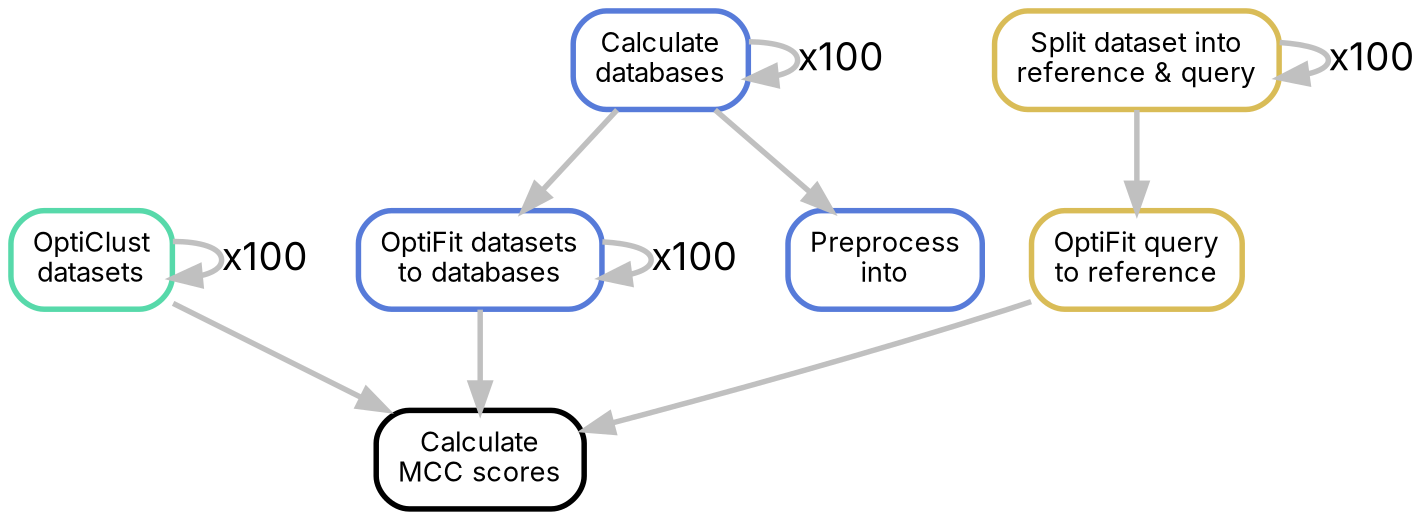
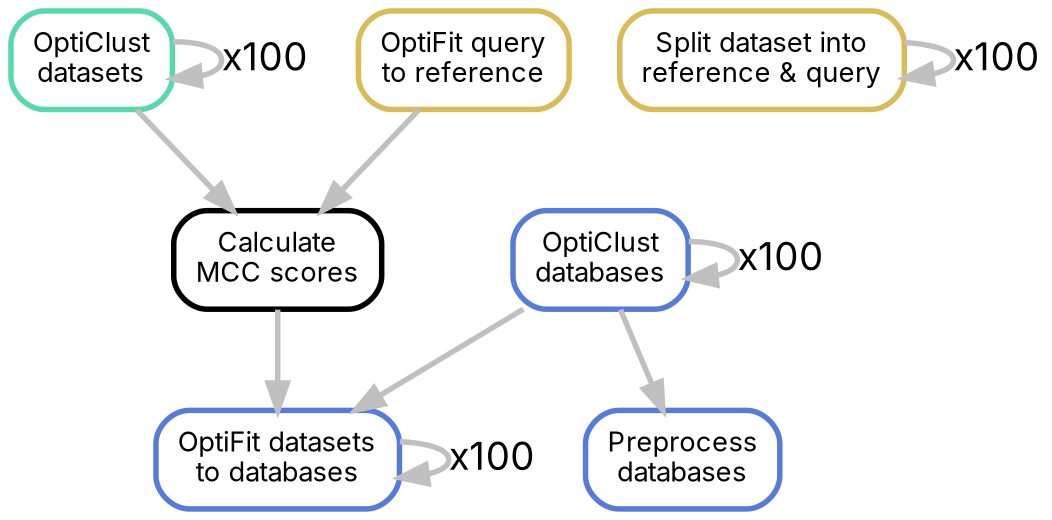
(661, 60) -> (601, 260)
(1137, 147) -> none
(885, 260) -> (683, 460)
(480, 346) -> (278, 346)
